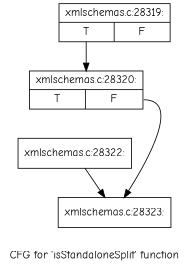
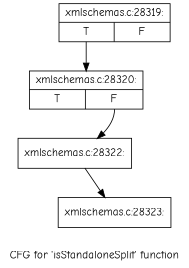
(154, 143) -> (111, 122)
